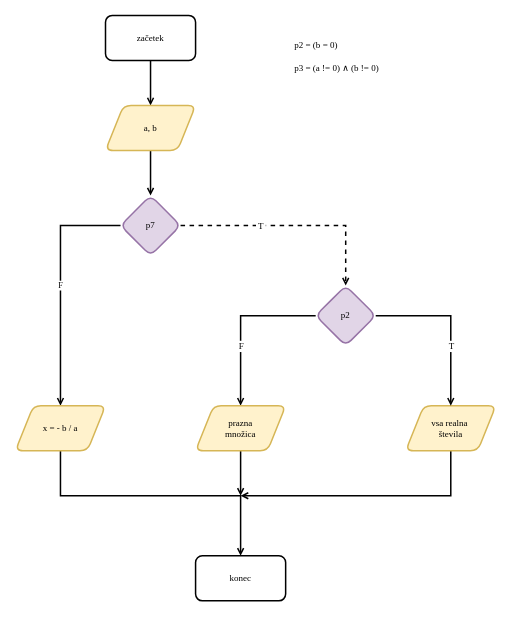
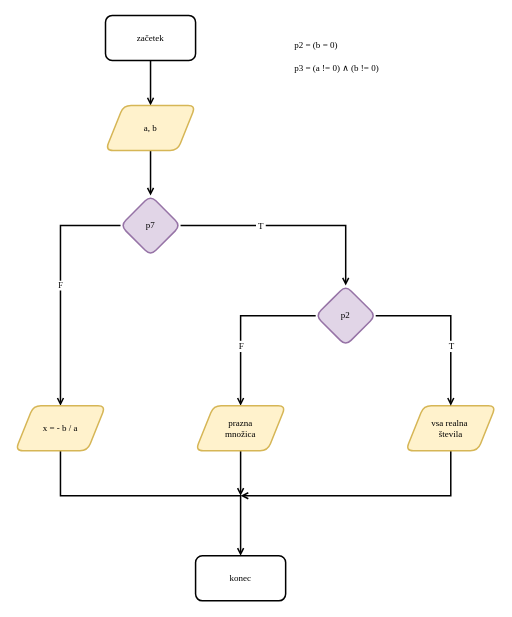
(332, 225) -> (332, 225)
